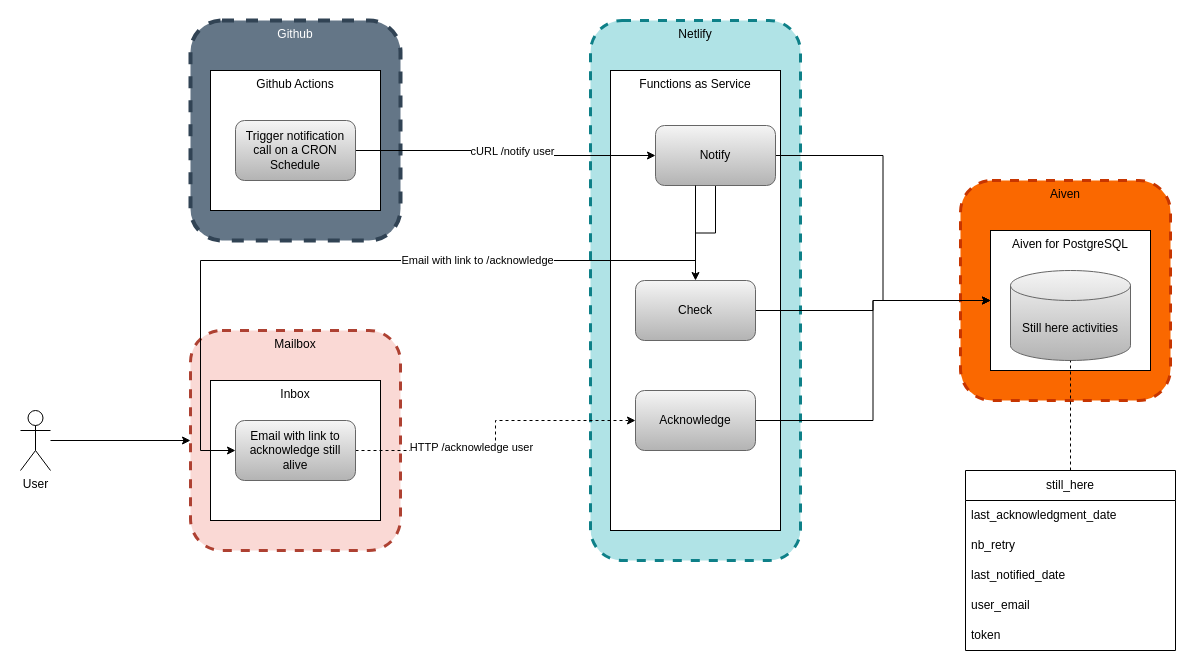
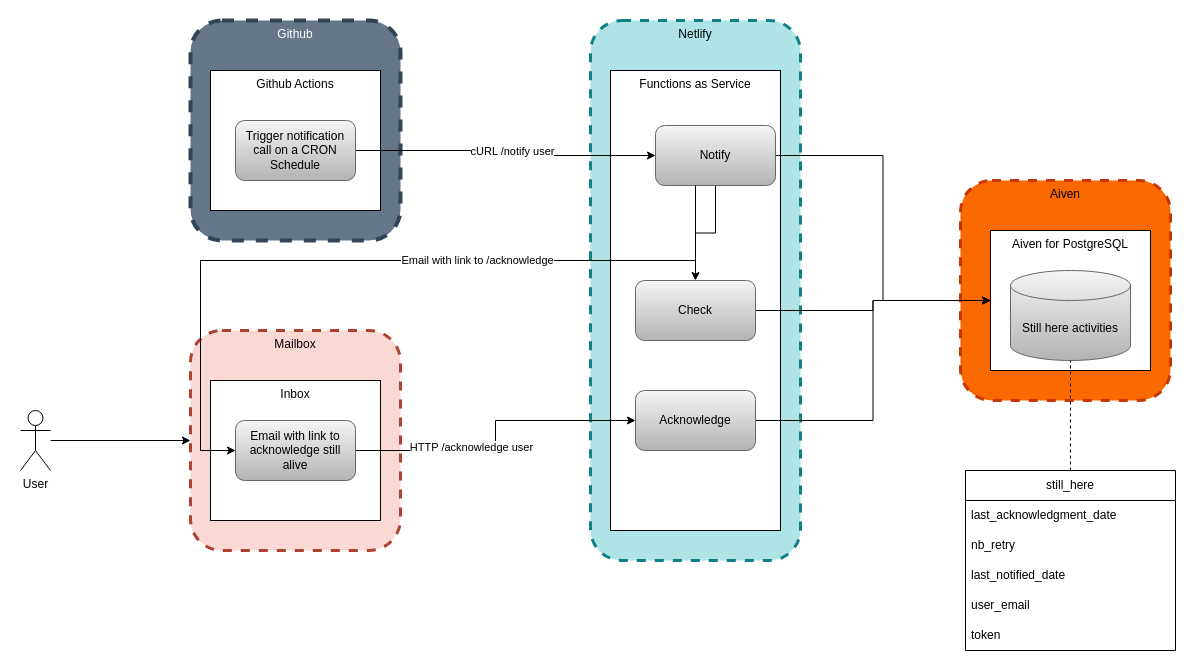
(550, 421) -> (550, 421)
